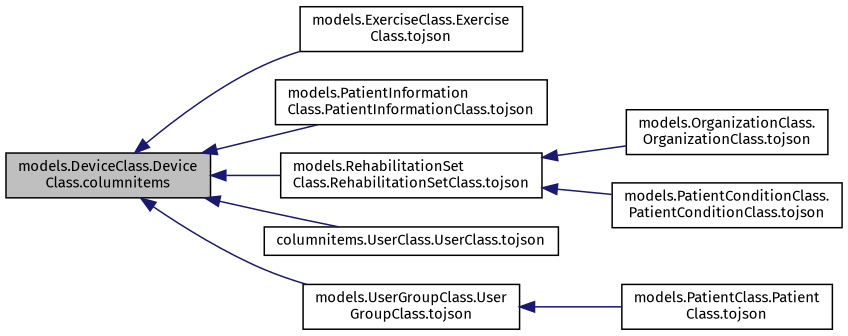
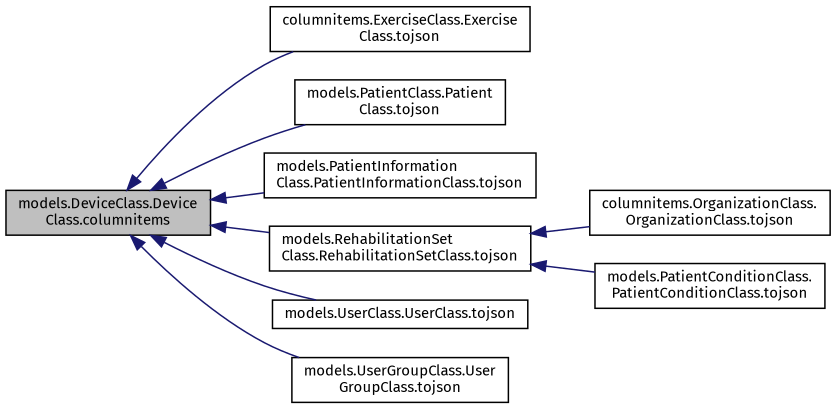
(411, 29) -> (400, 29)
(727, 132) -> (710, 213)
(411, 241) -> (400, 314)
(578, 307) -> (233, 151)
